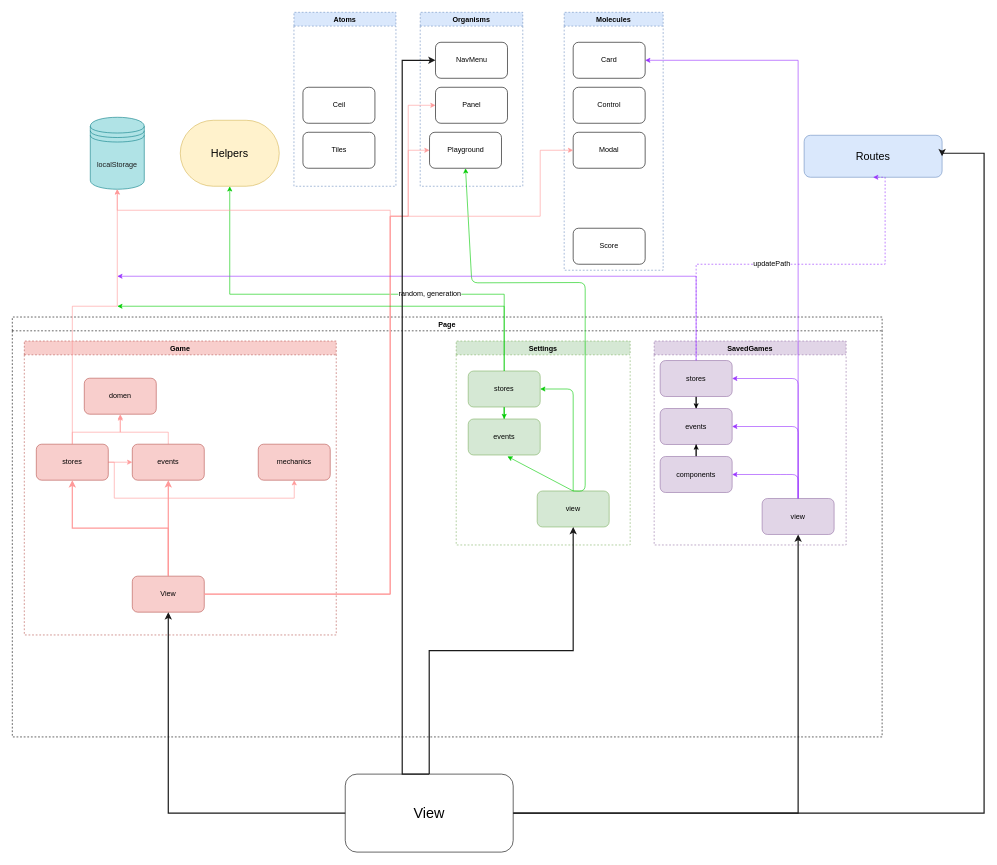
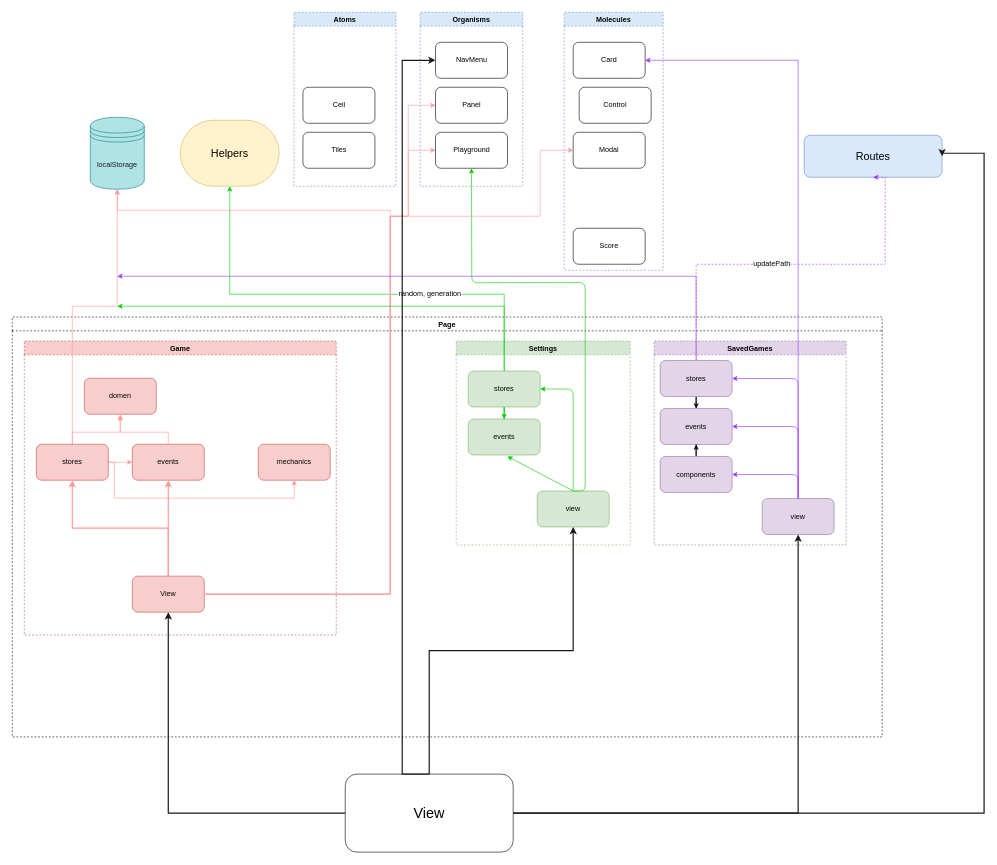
(609, 105) -> (615, 105)
(466, 150) -> (472, 150)
